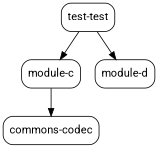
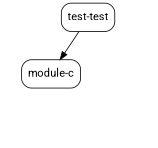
(125, 74) -> none
(51, 130) -> none
